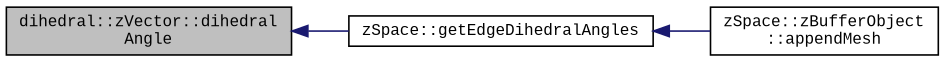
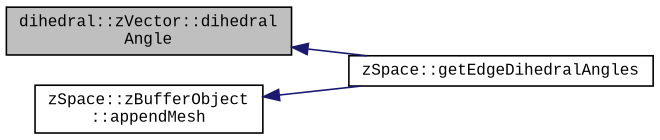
(690, 31) -> (320, 91)
